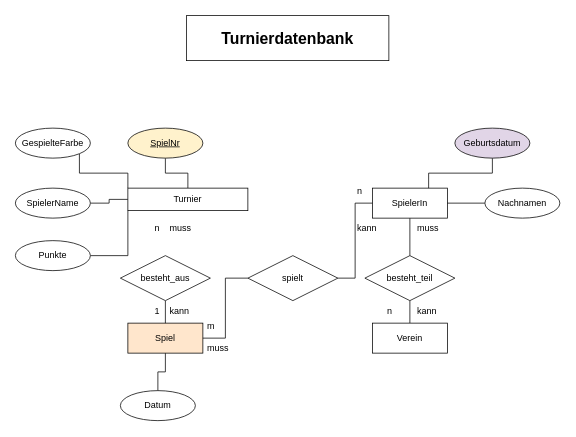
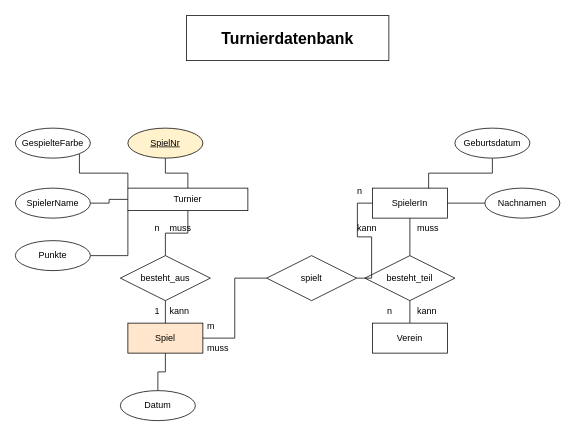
(492, 143) -> (492, 143)
none -> (177, 233)
(293, 278) -> (312, 278)
